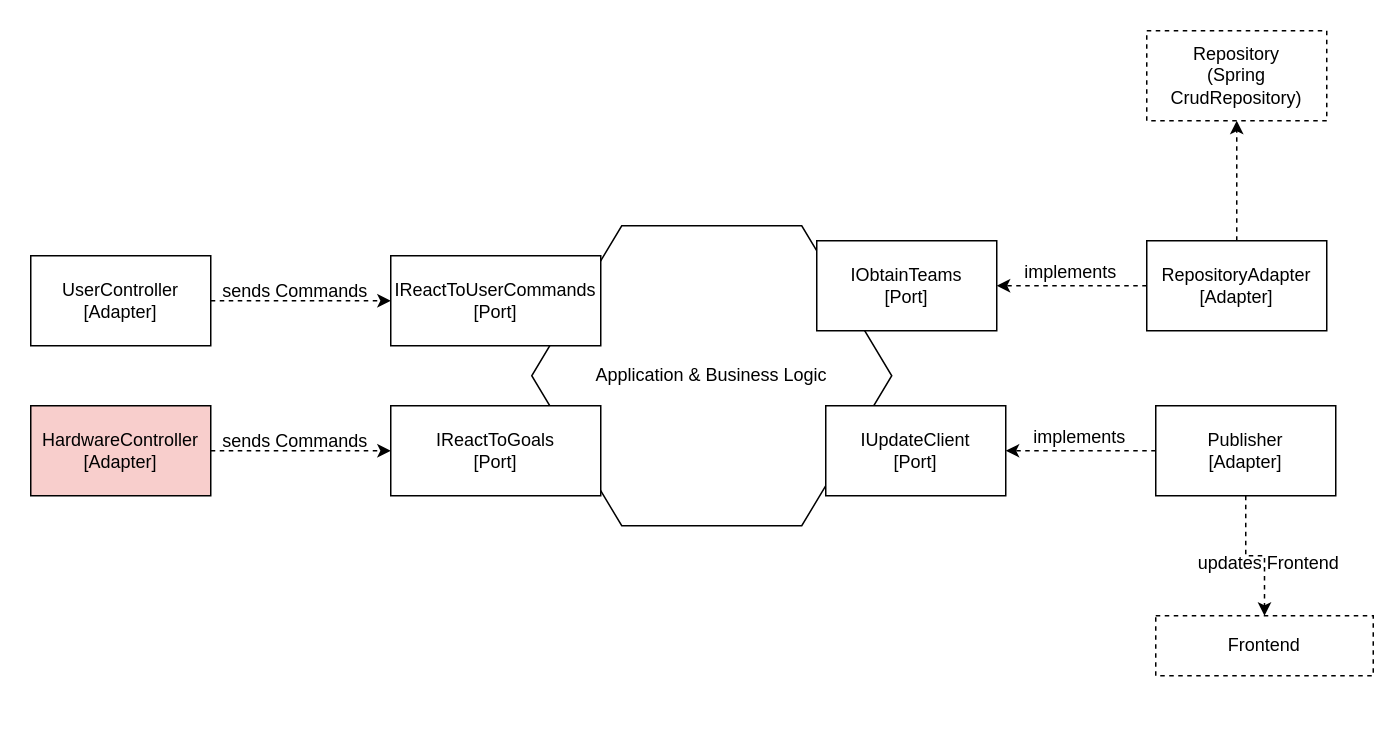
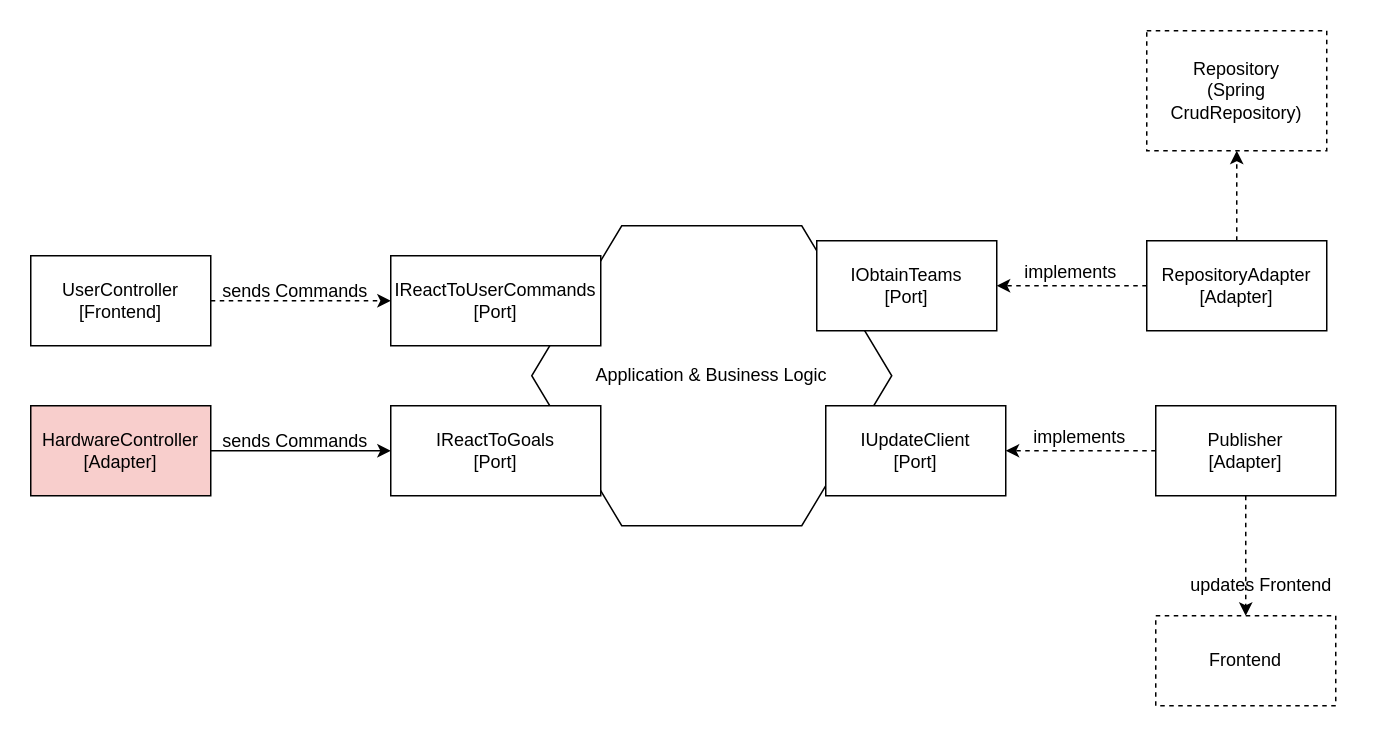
(1237, 76) -> (1237, 91)
(121, 301) -> (121, 301)
(297, 451) -> (297, 451)
(1268, 563) -> (1261, 586)
(1265, 646) -> (1246, 661)
